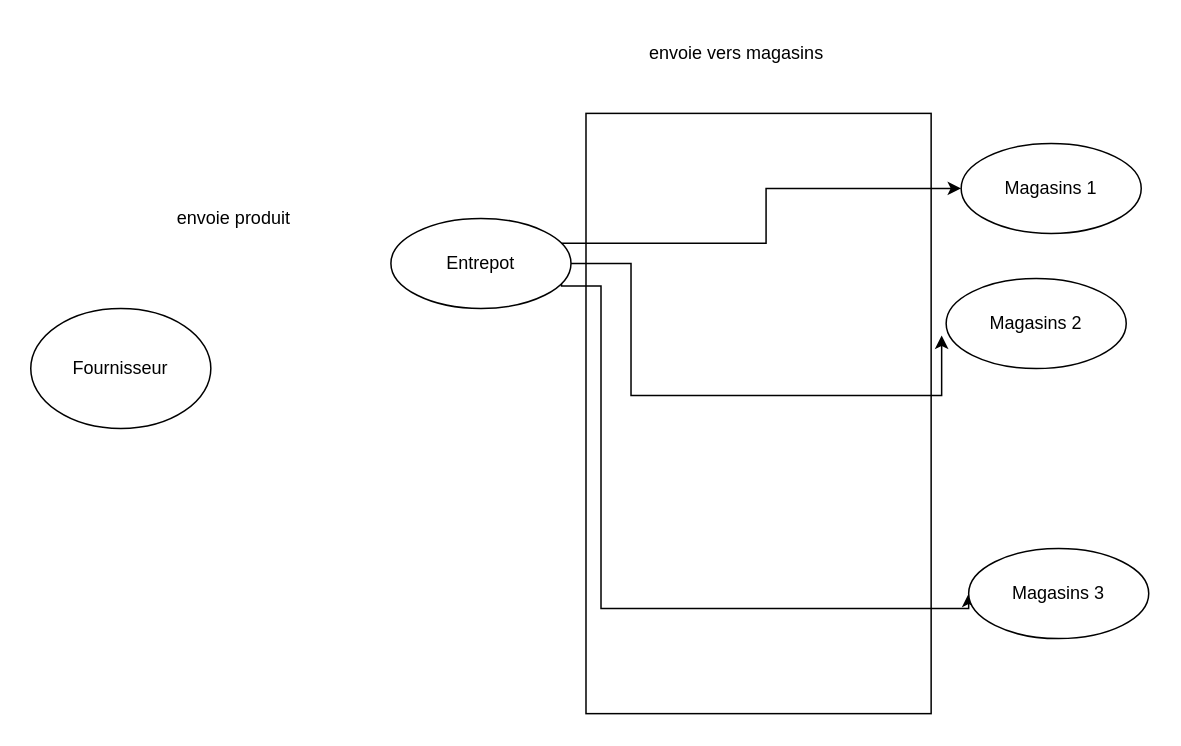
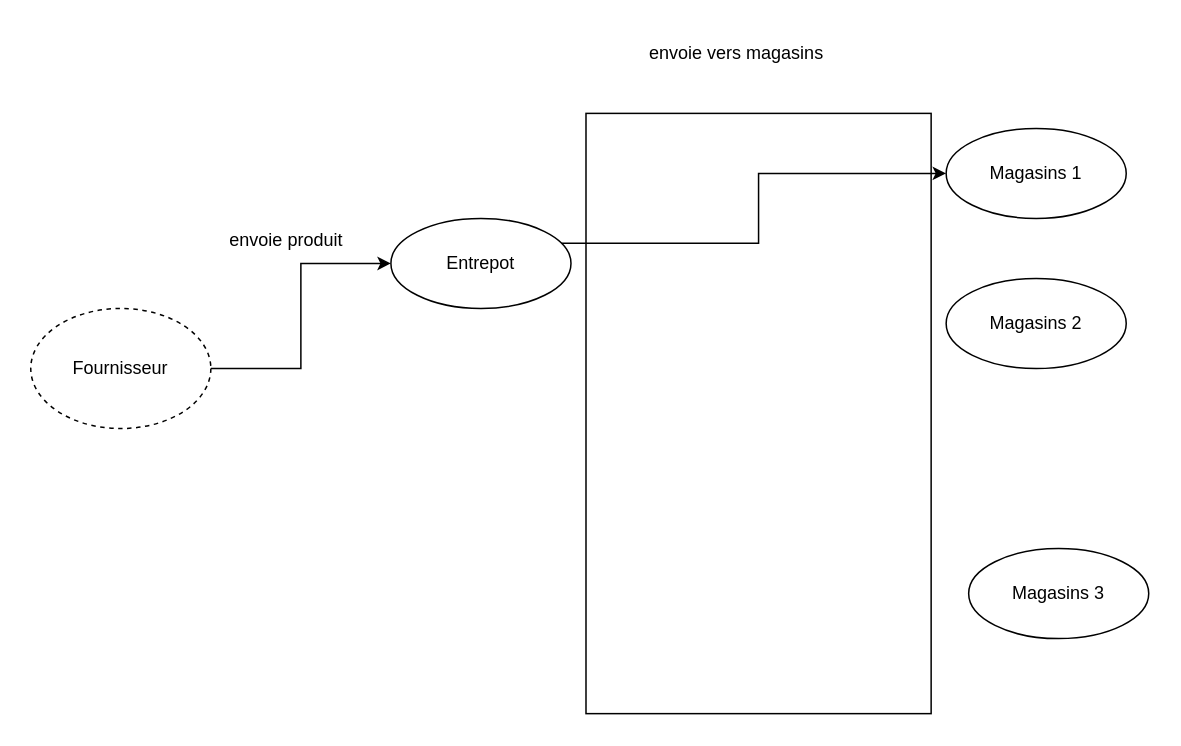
(1051, 188) -> (1036, 173)
(233, 218) -> (286, 241)
none -> (301, 321)
(121, 368) -> (121, 368)
(715, 395) -> none
(605, 608) -> none
